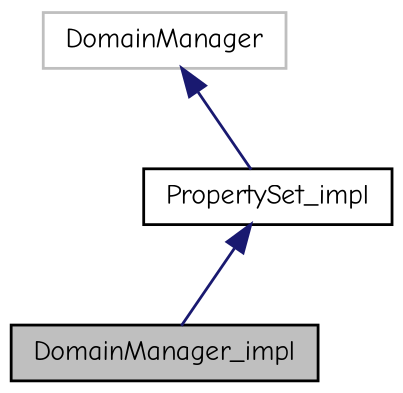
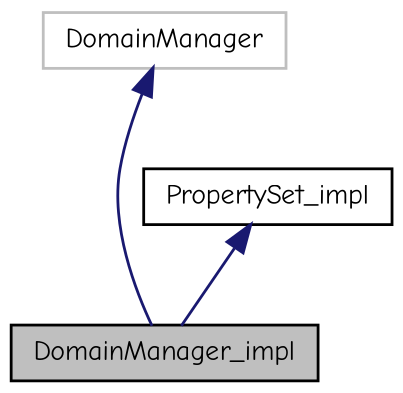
(225, 131) -> (118, 211)
